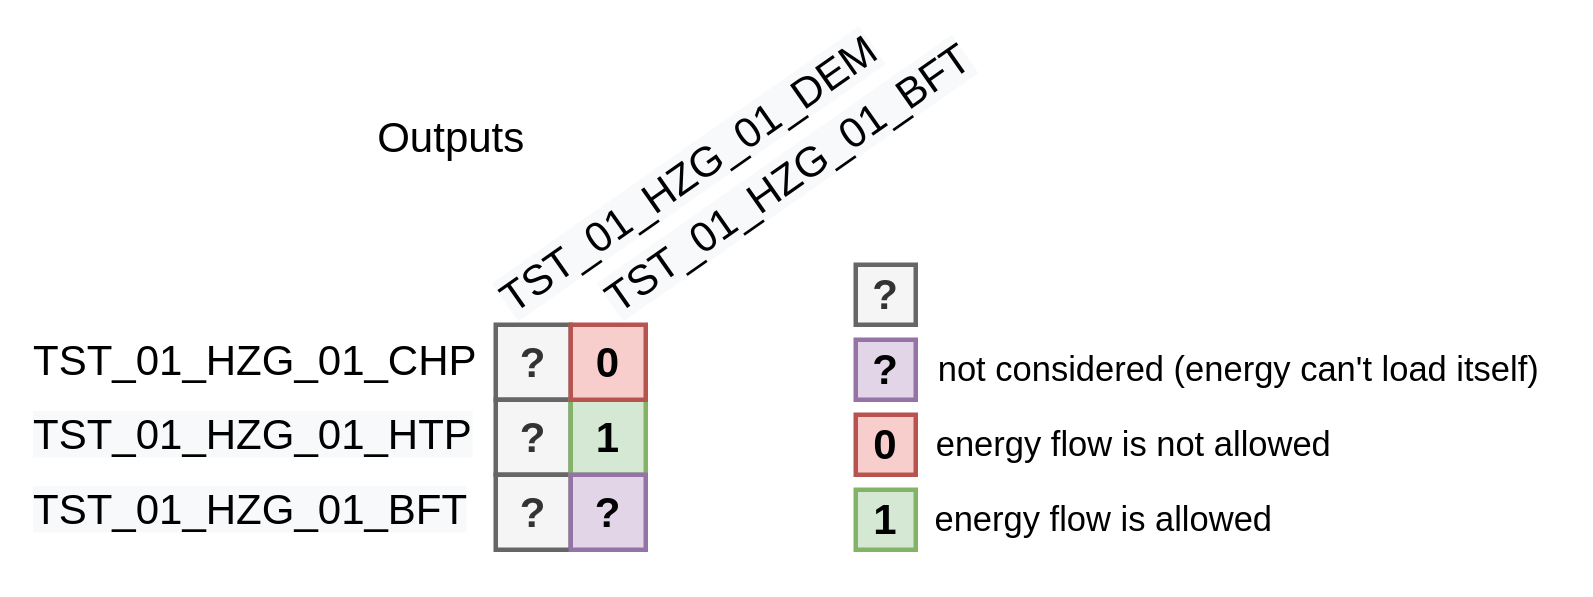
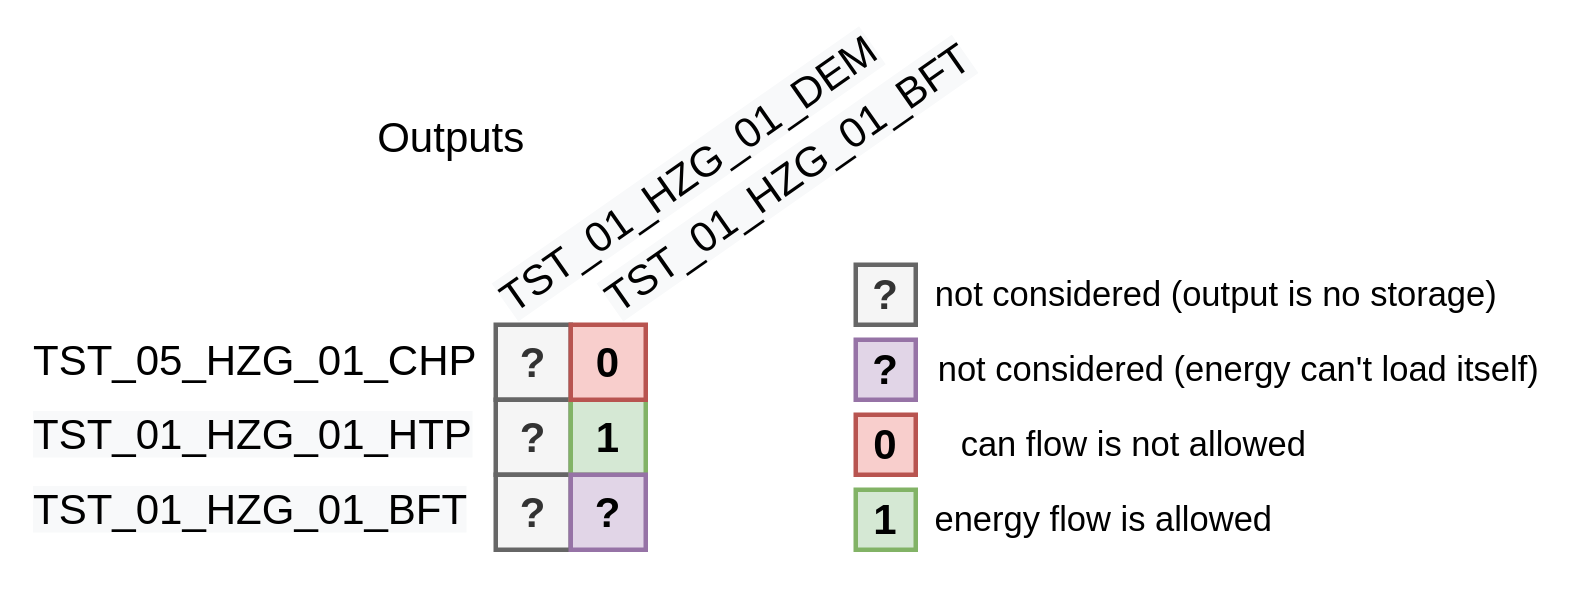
none -> (1216, 295)
(234, 362) -> (234, 362)
(1134, 445) -> (1134, 445)
